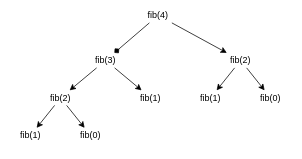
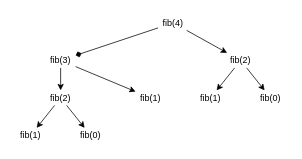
(158, 15) -> (173, 23)
(105, 60) -> (60, 60)
